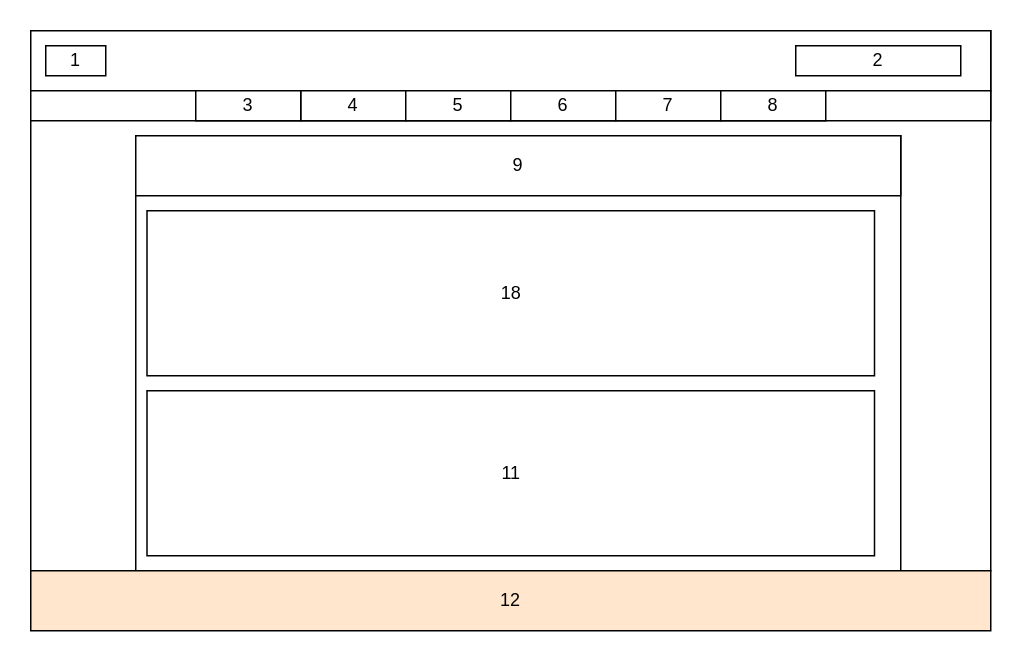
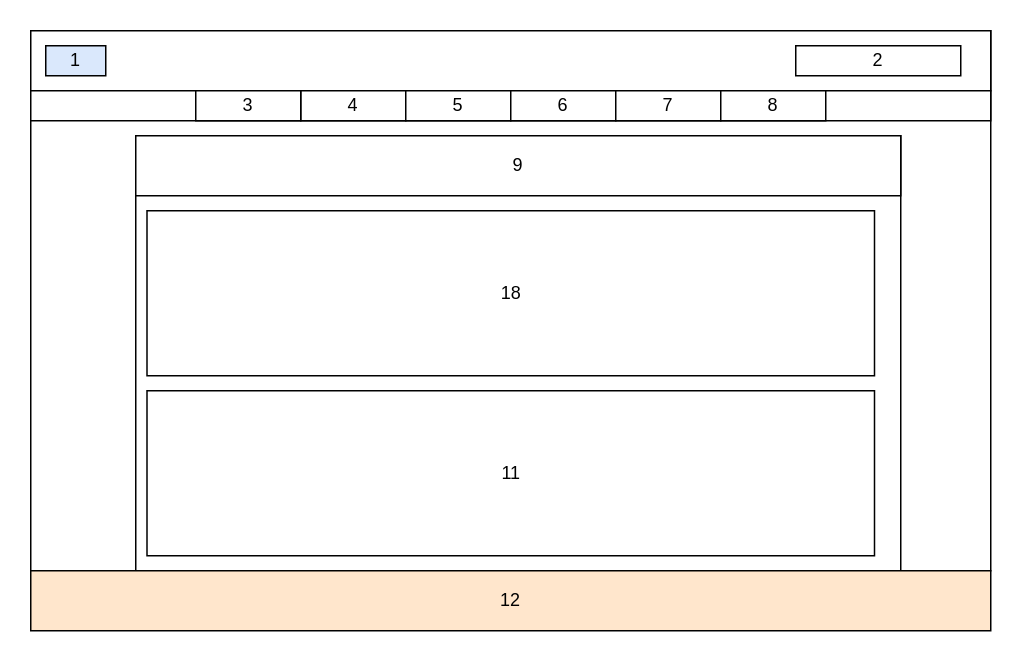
(76, 61) -> (76, 61)
